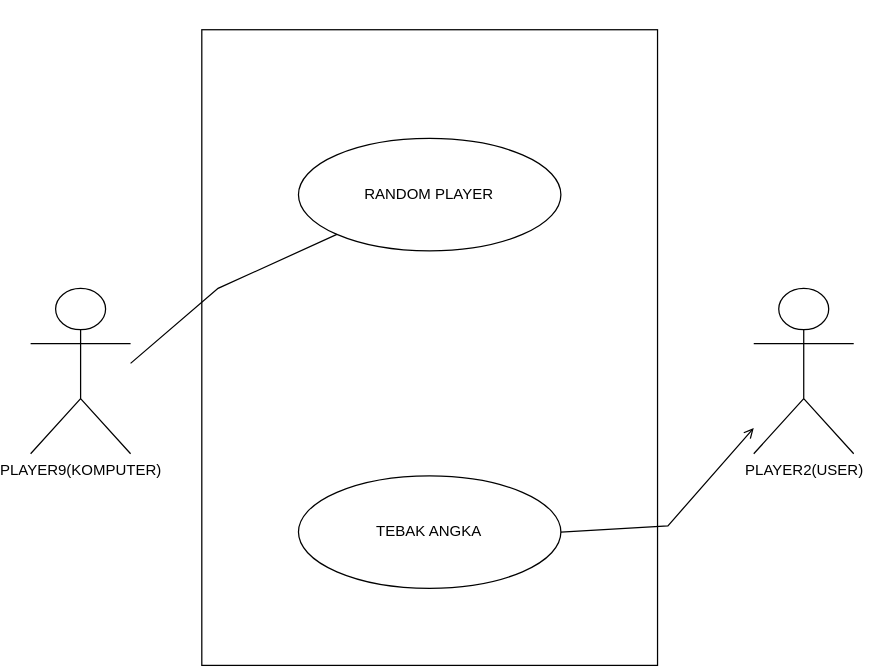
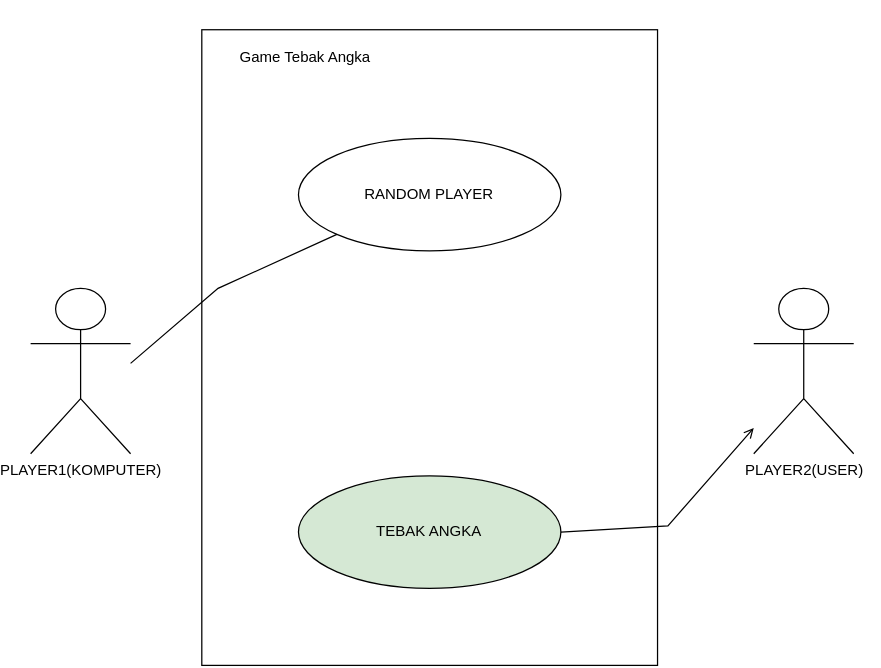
none -> (306, 57)
(81, 471) -> (81, 471)
(430, 532) -> (430, 532)
